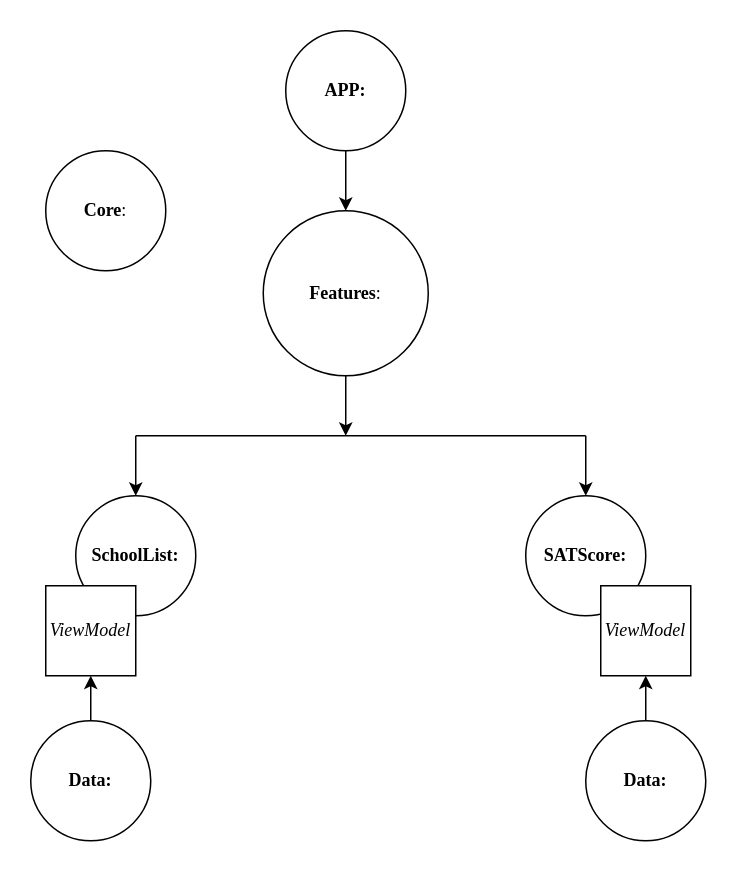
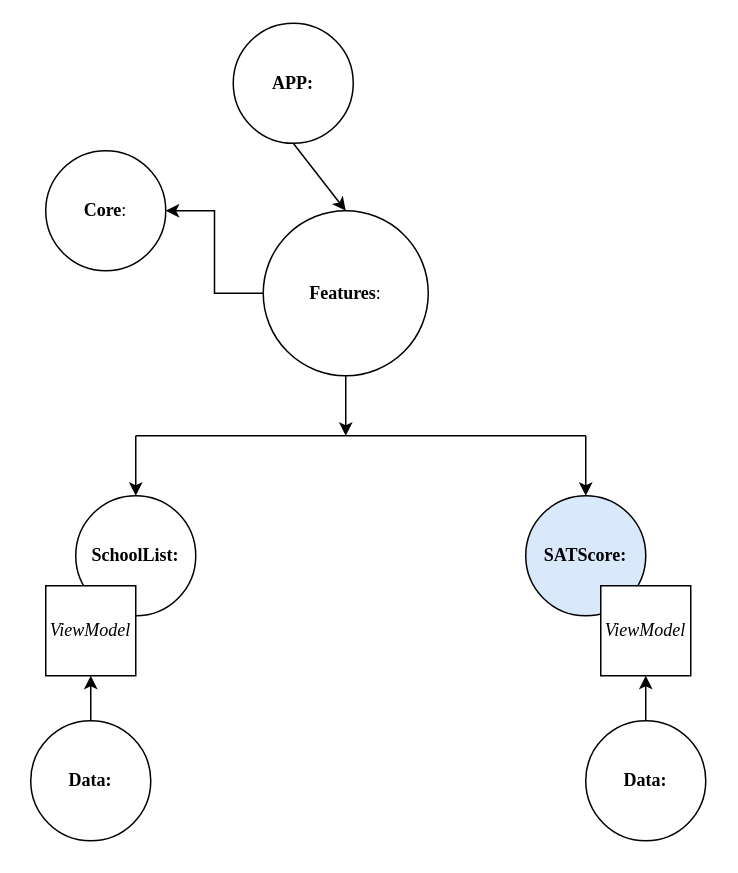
(346, 91) -> (293, 83)
none -> (215, 257)
(586, 556) -> (586, 556)
